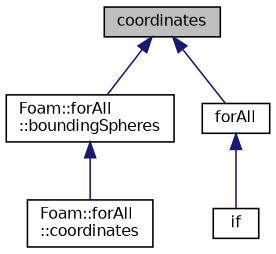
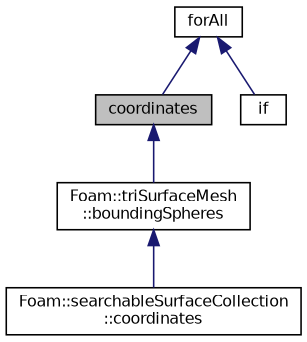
(204, 77) -> (177, 73)
(90, 118) -> (154, 206)
(90, 223) -> (154, 311)
